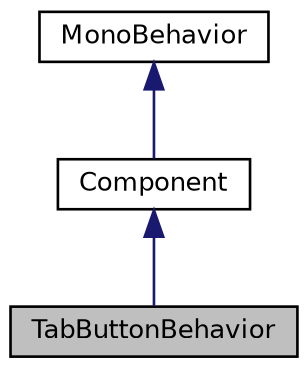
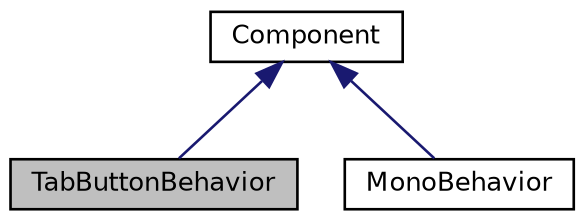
(154, 124) -> (393, 120)
